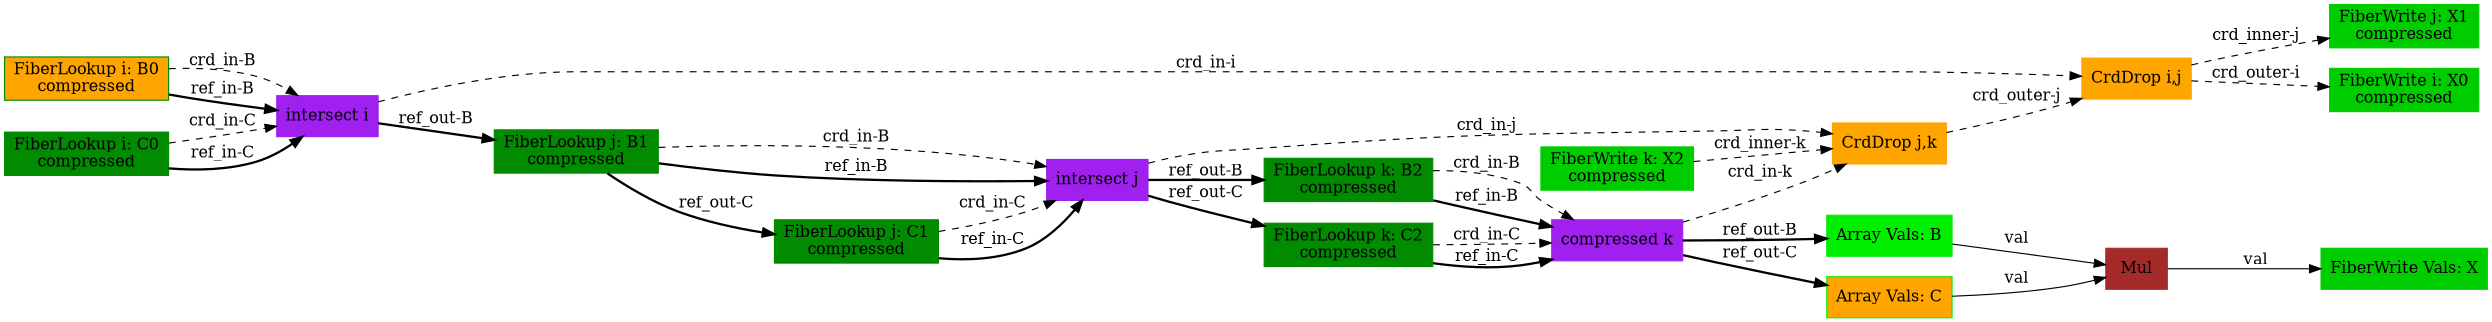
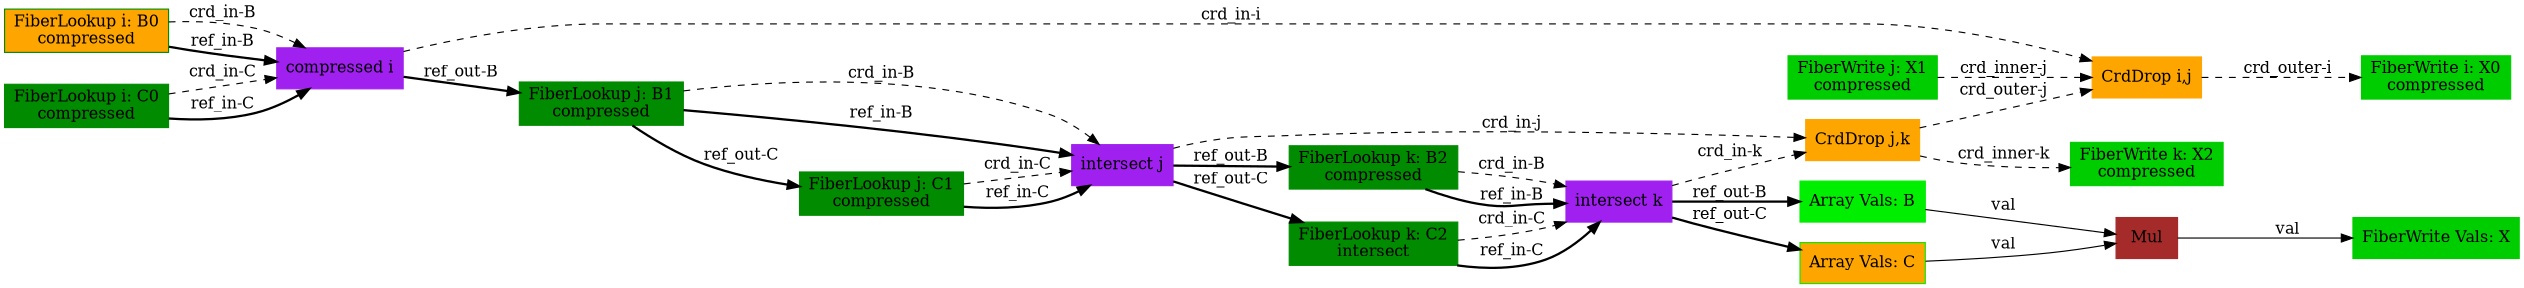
(2254, 52) -> (2009, 77)
(327, 116) -> (340, 68)
(1757, 156) -> (1989, 166)
(1617, 240) -> (1619, 202)
(1348, 245) -> (1374, 244)
